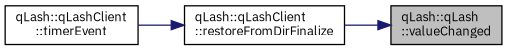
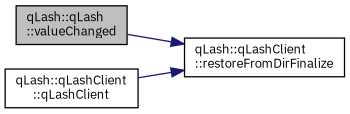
(72, 25) -> (72, 88)
(361, 25) -> (149, 38)
